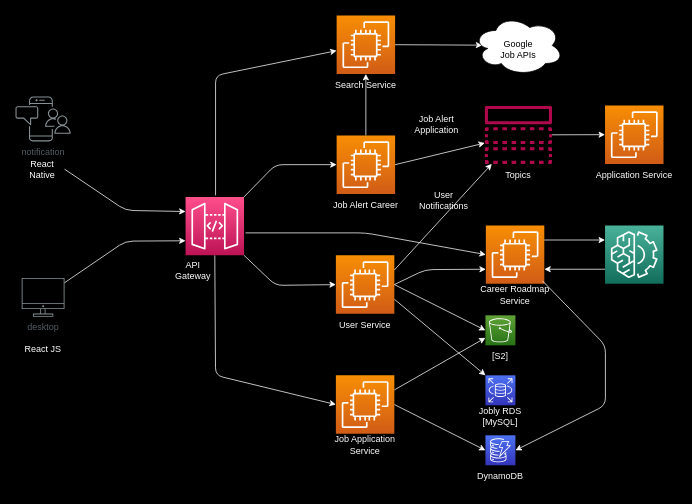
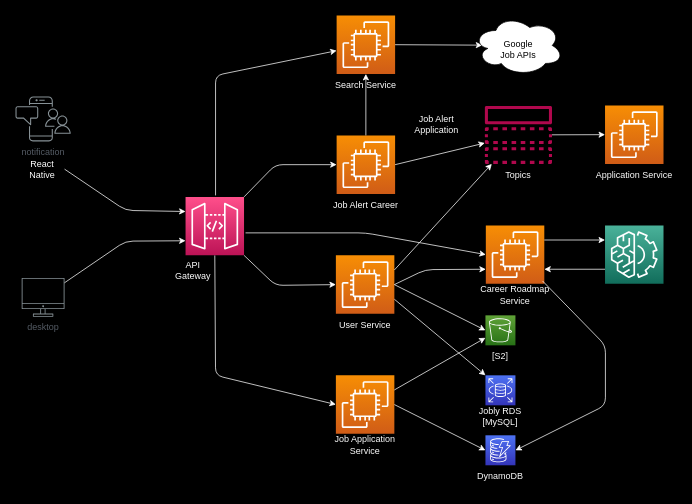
(444, 200) -> none
(43, 349) -> none
